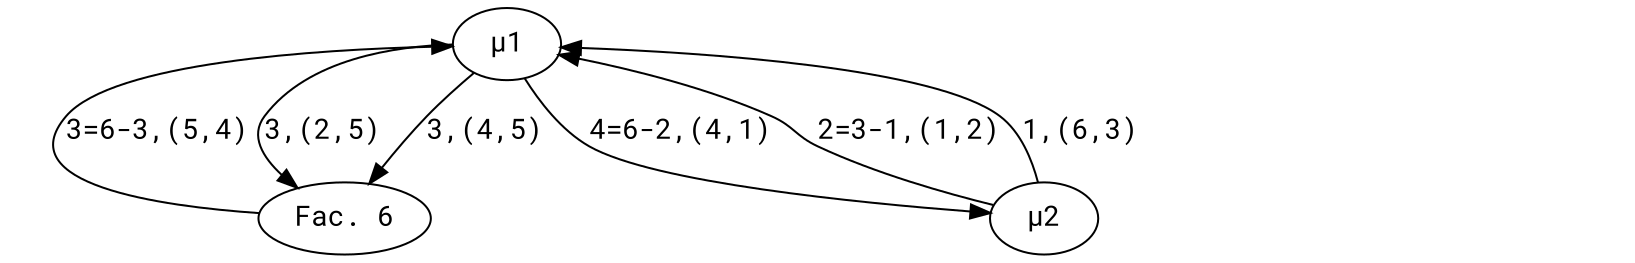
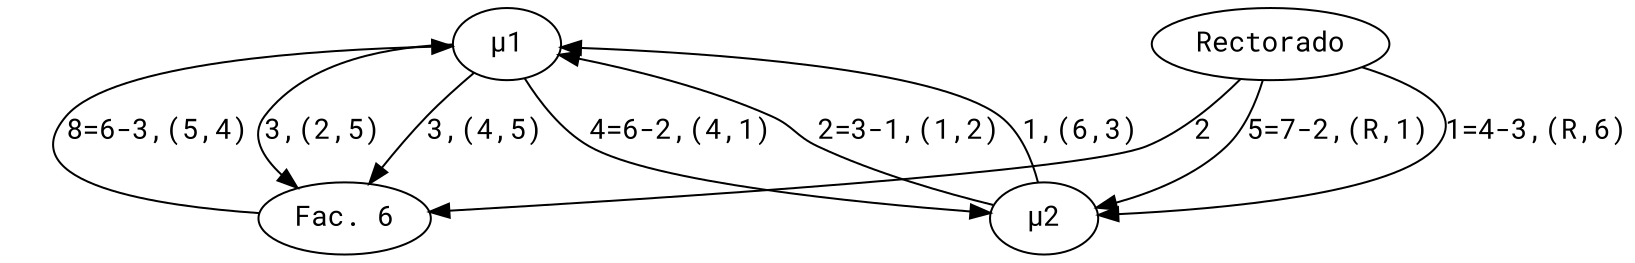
none -> (1271, 44)
(157, 131) -> (157, 131)
